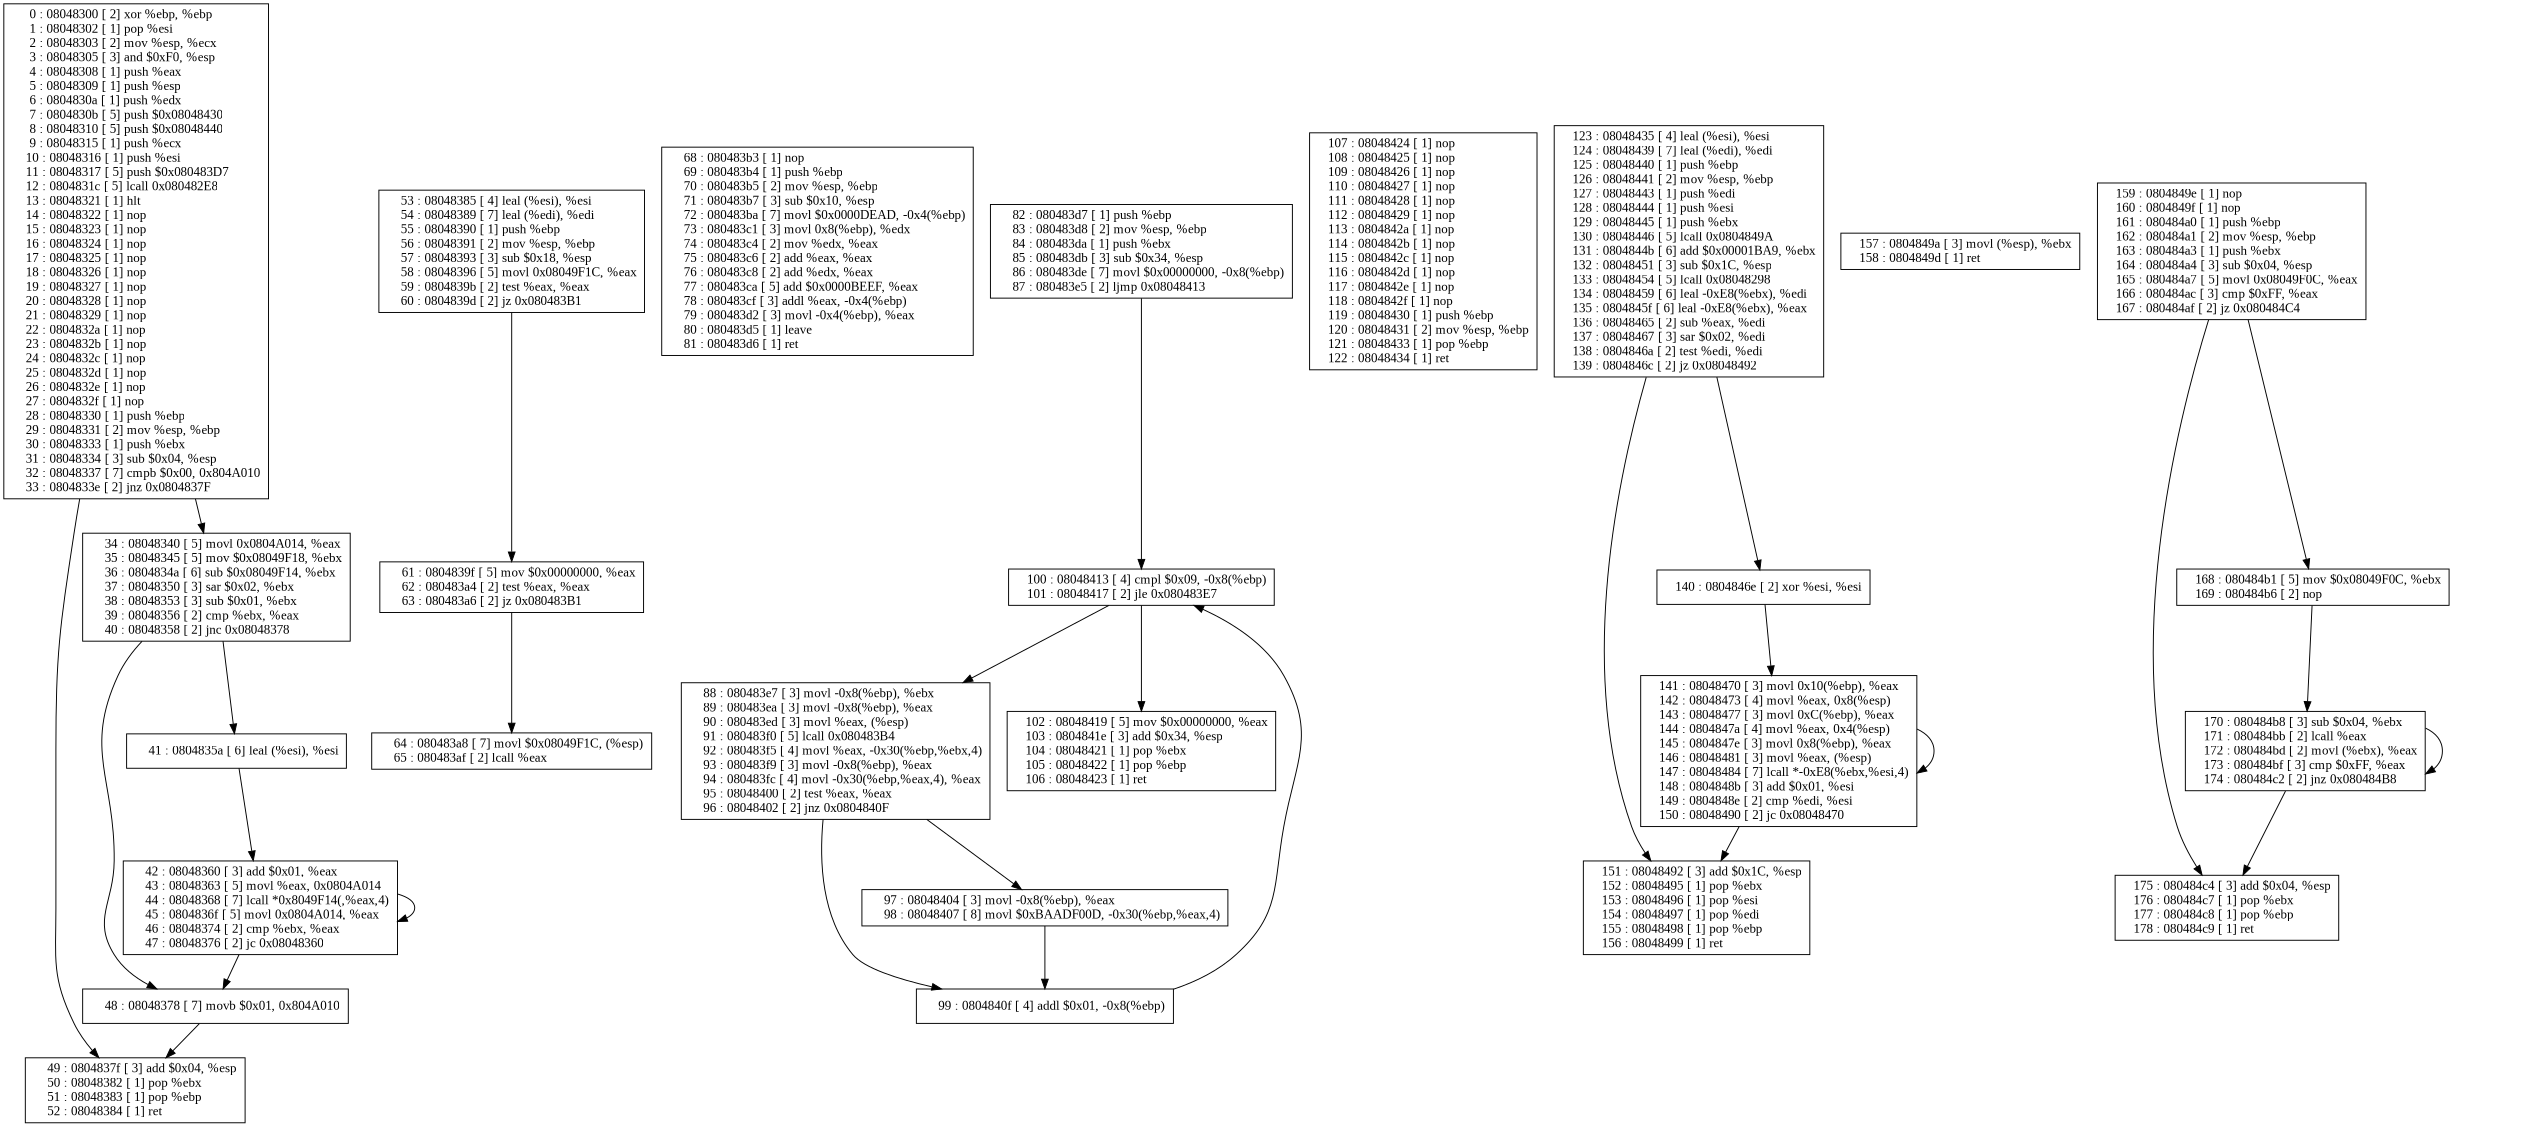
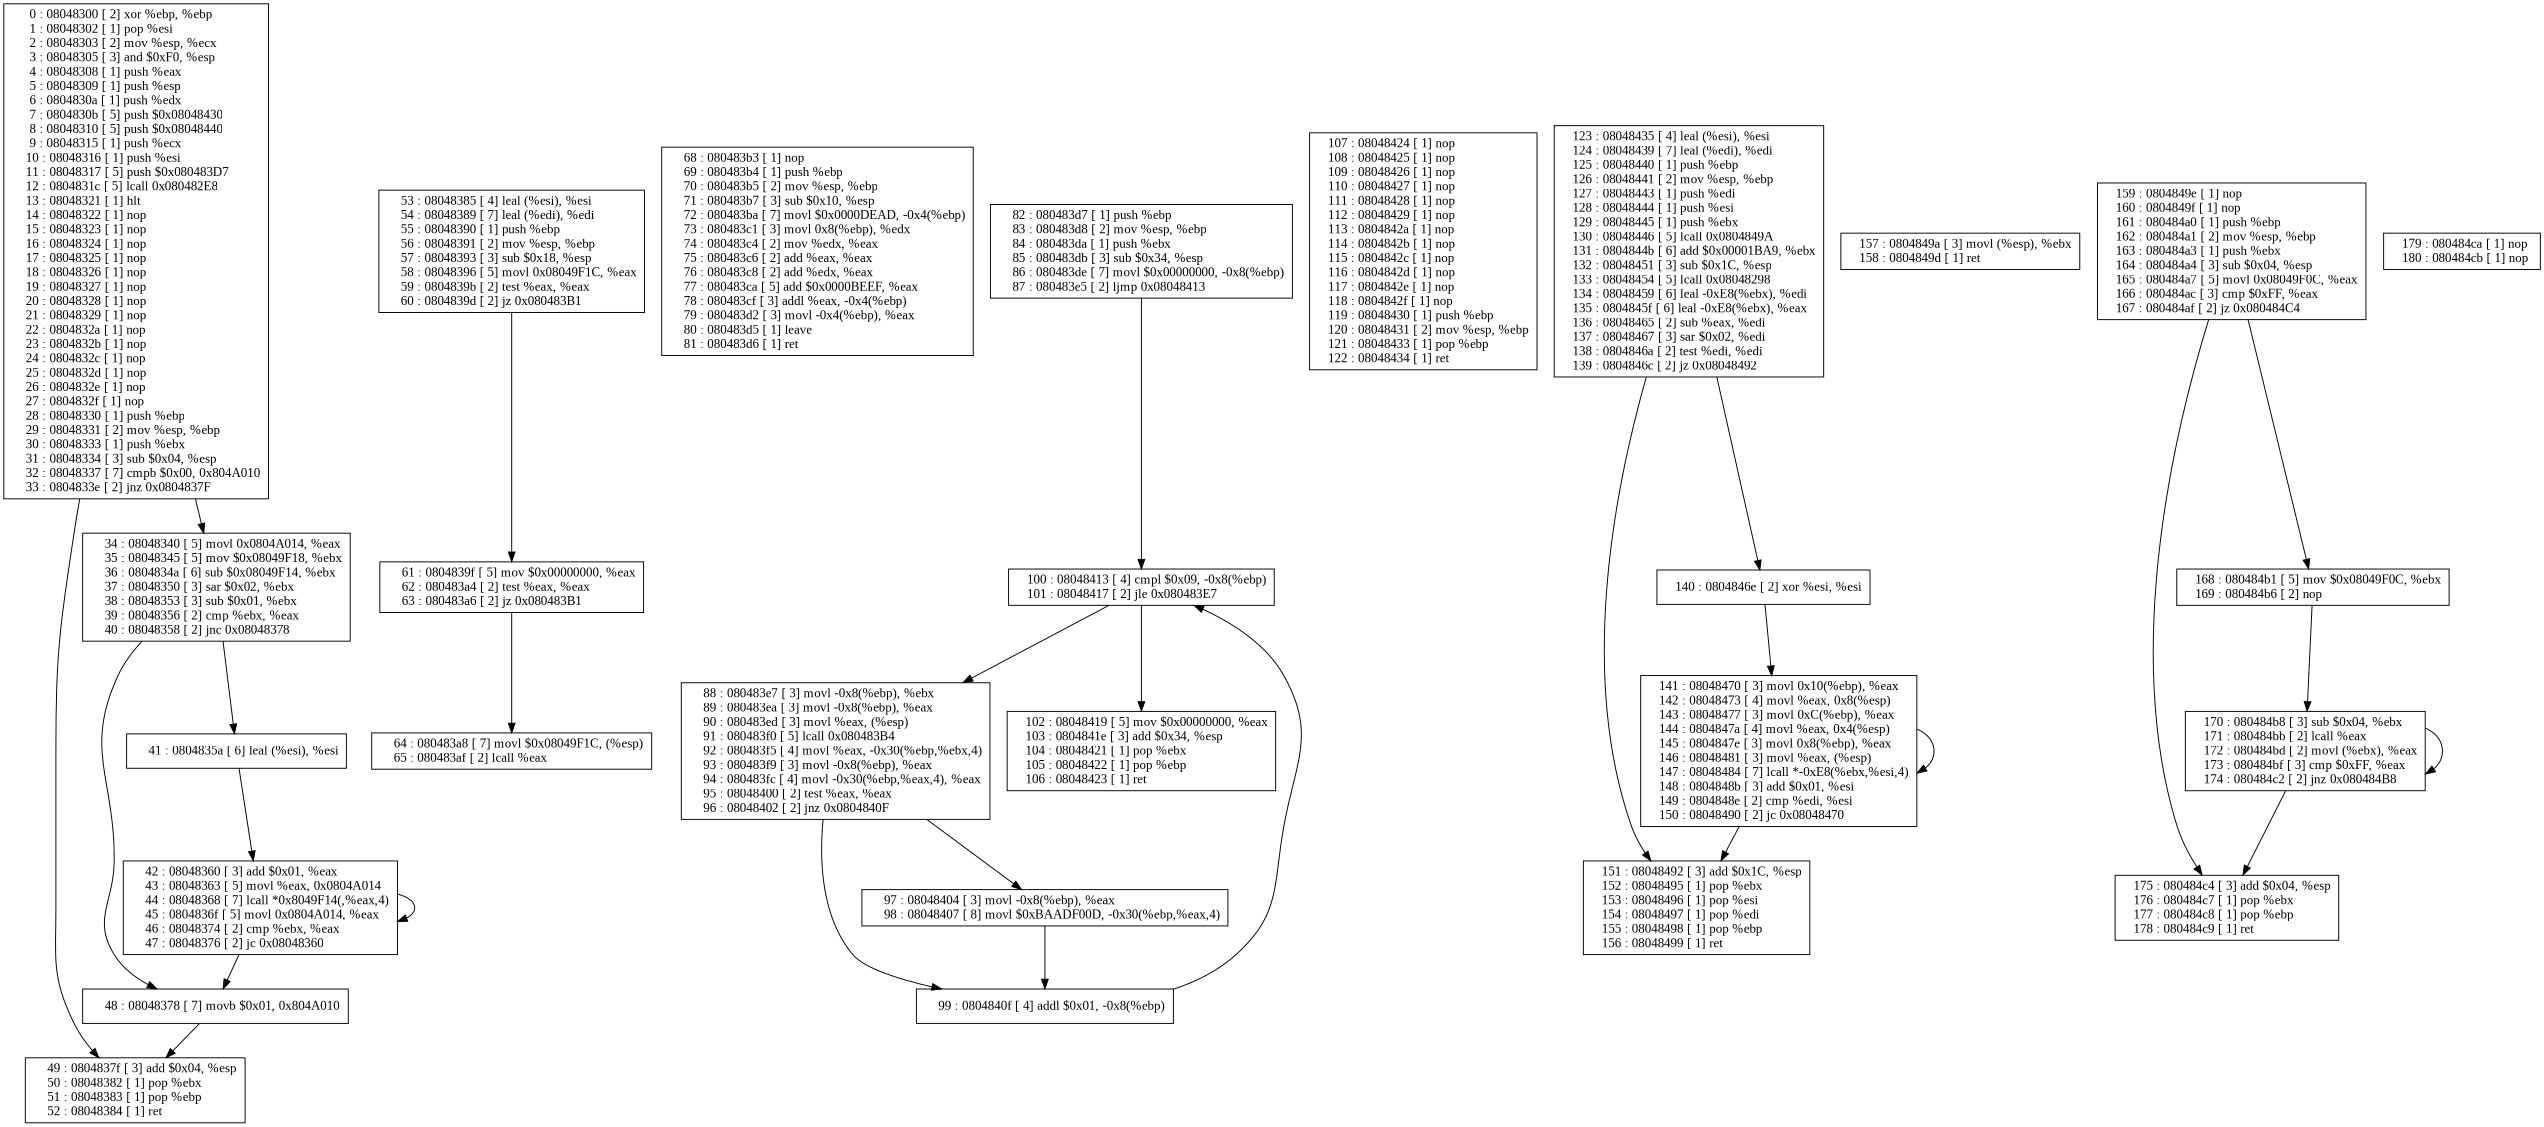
none -> (2462, 251)
